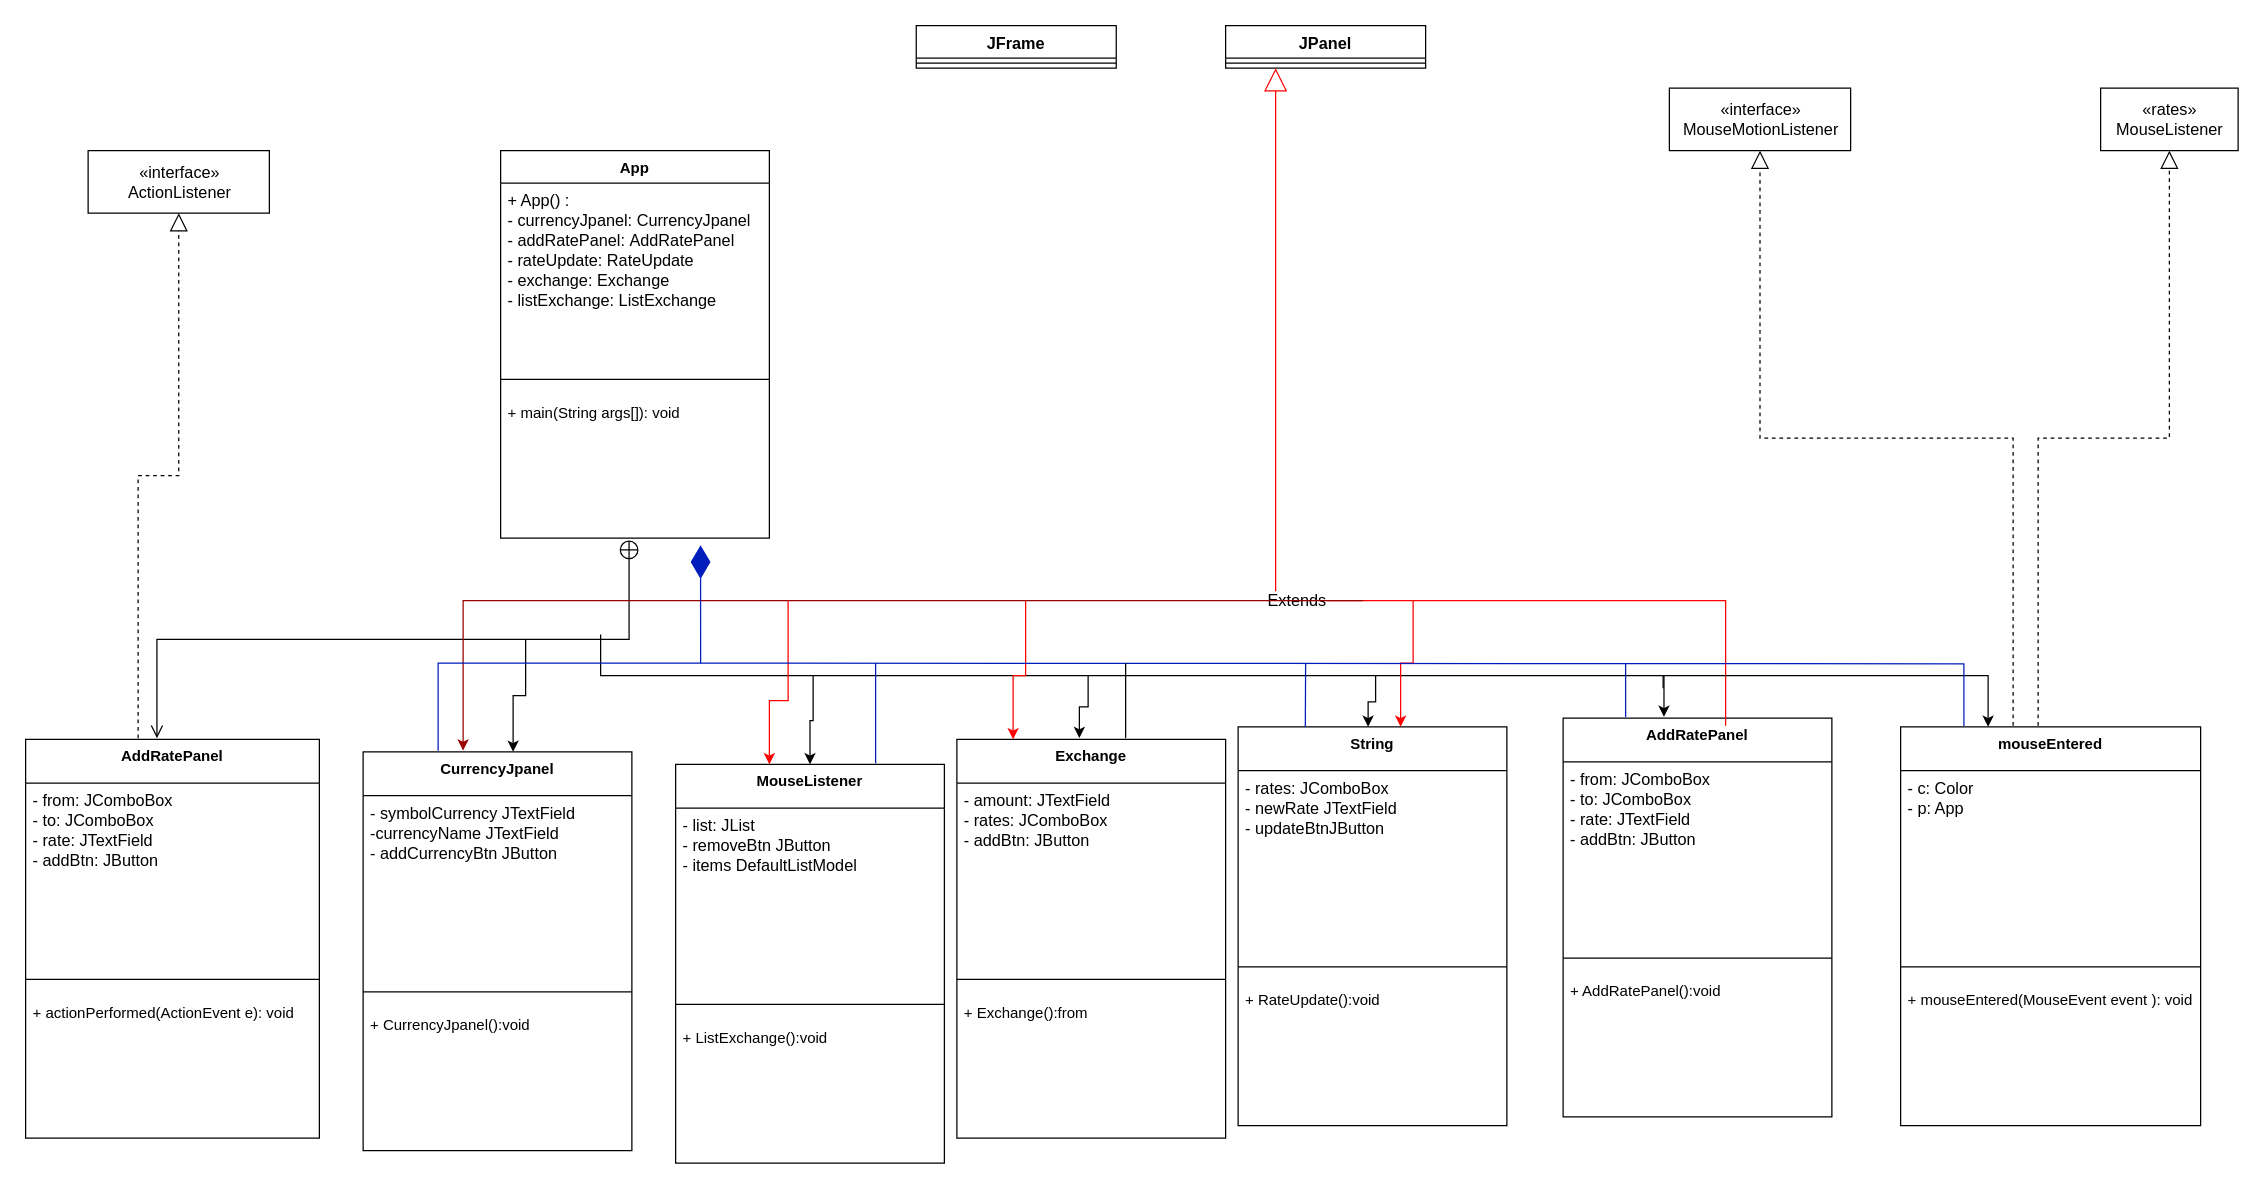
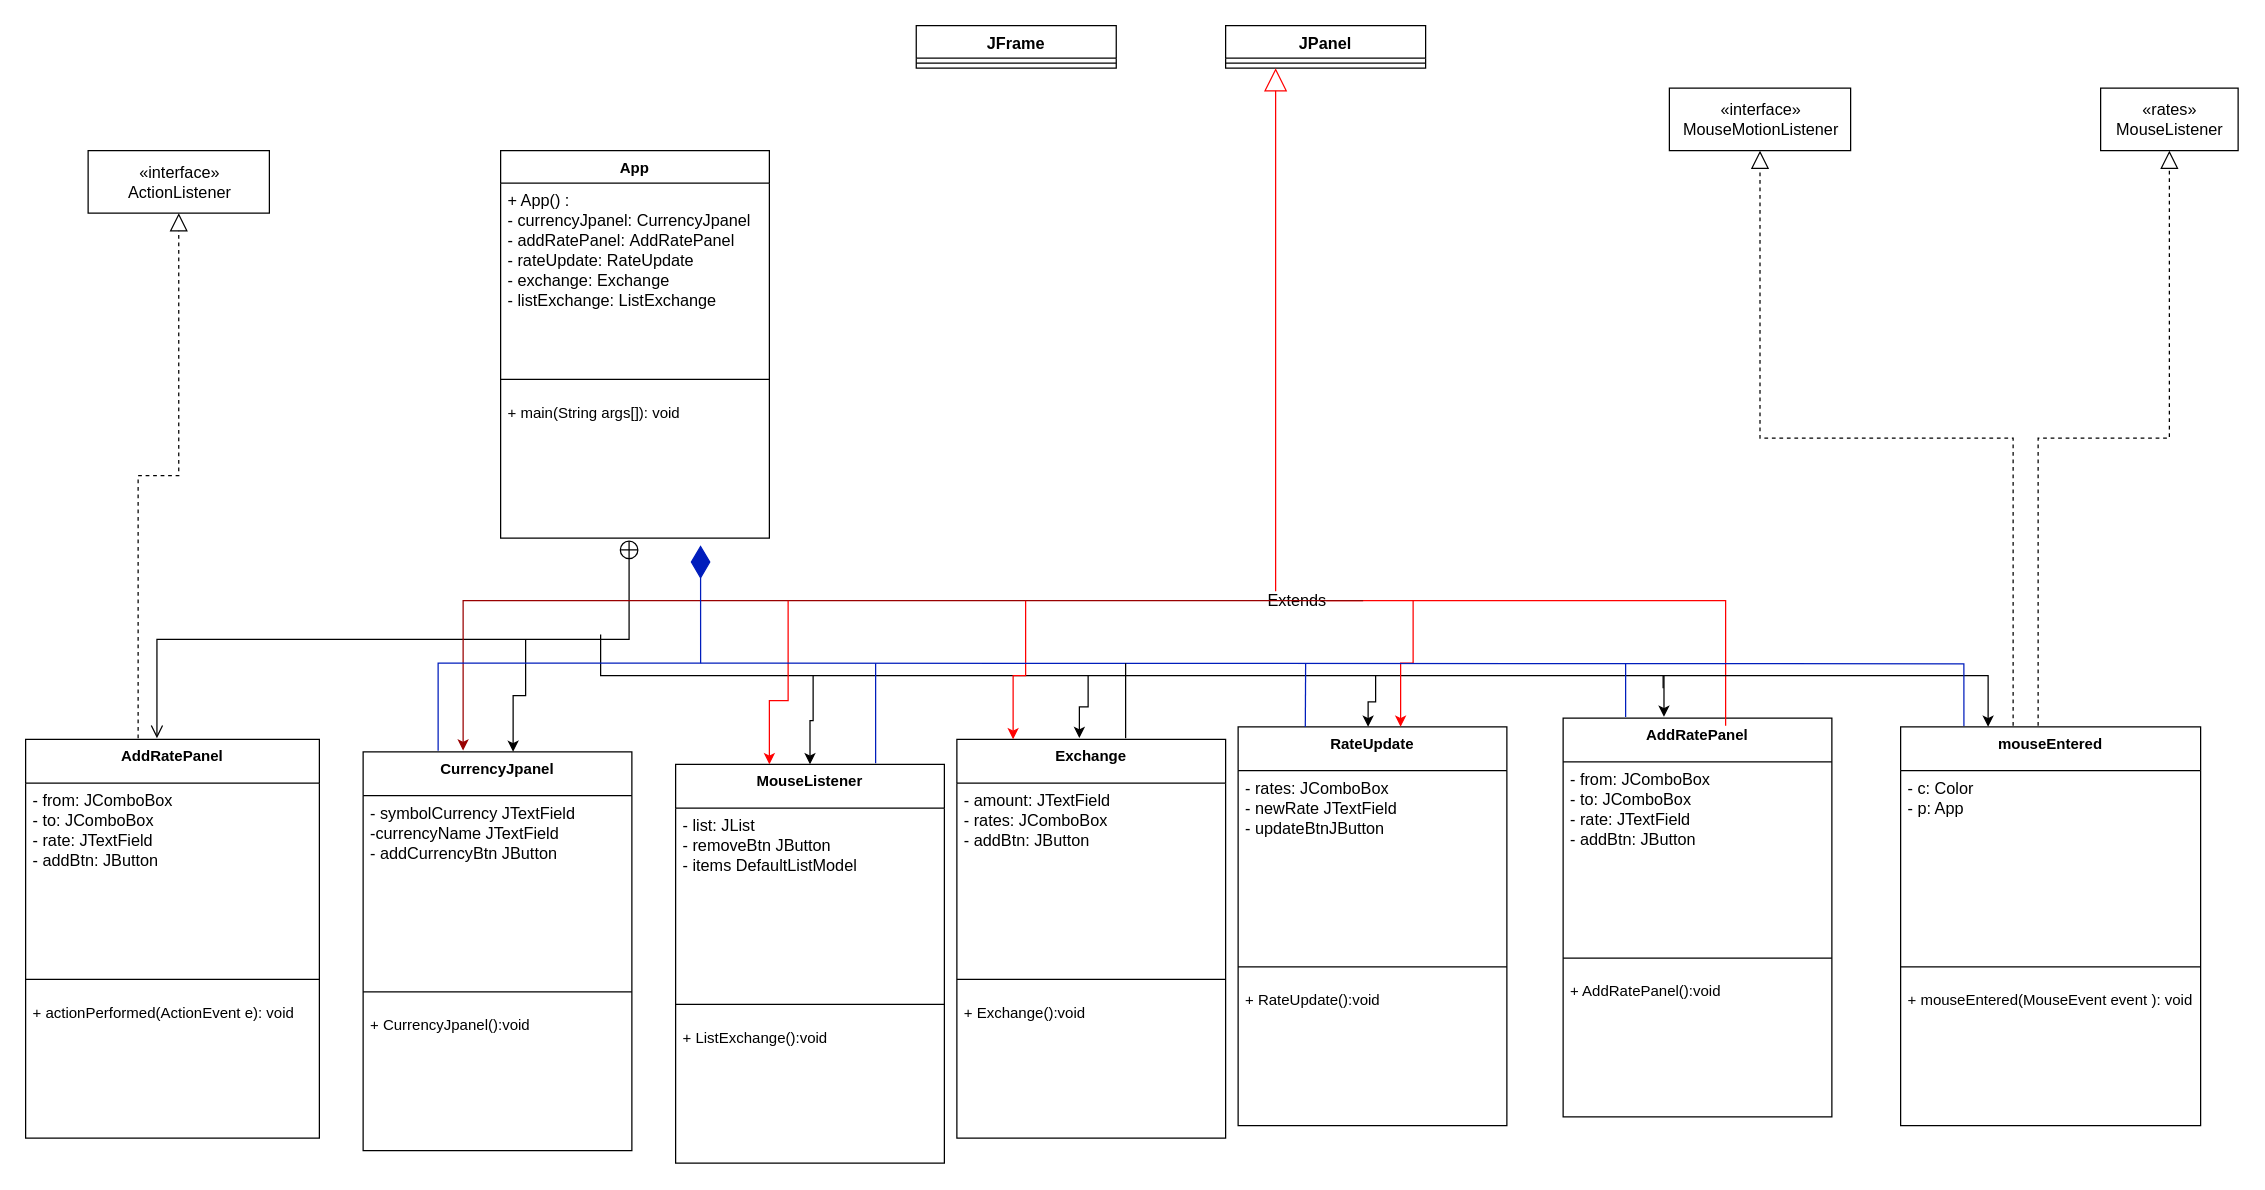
(1372, 744) -> (1372, 744)
(1033, 1013) -> (1031, 1013)
